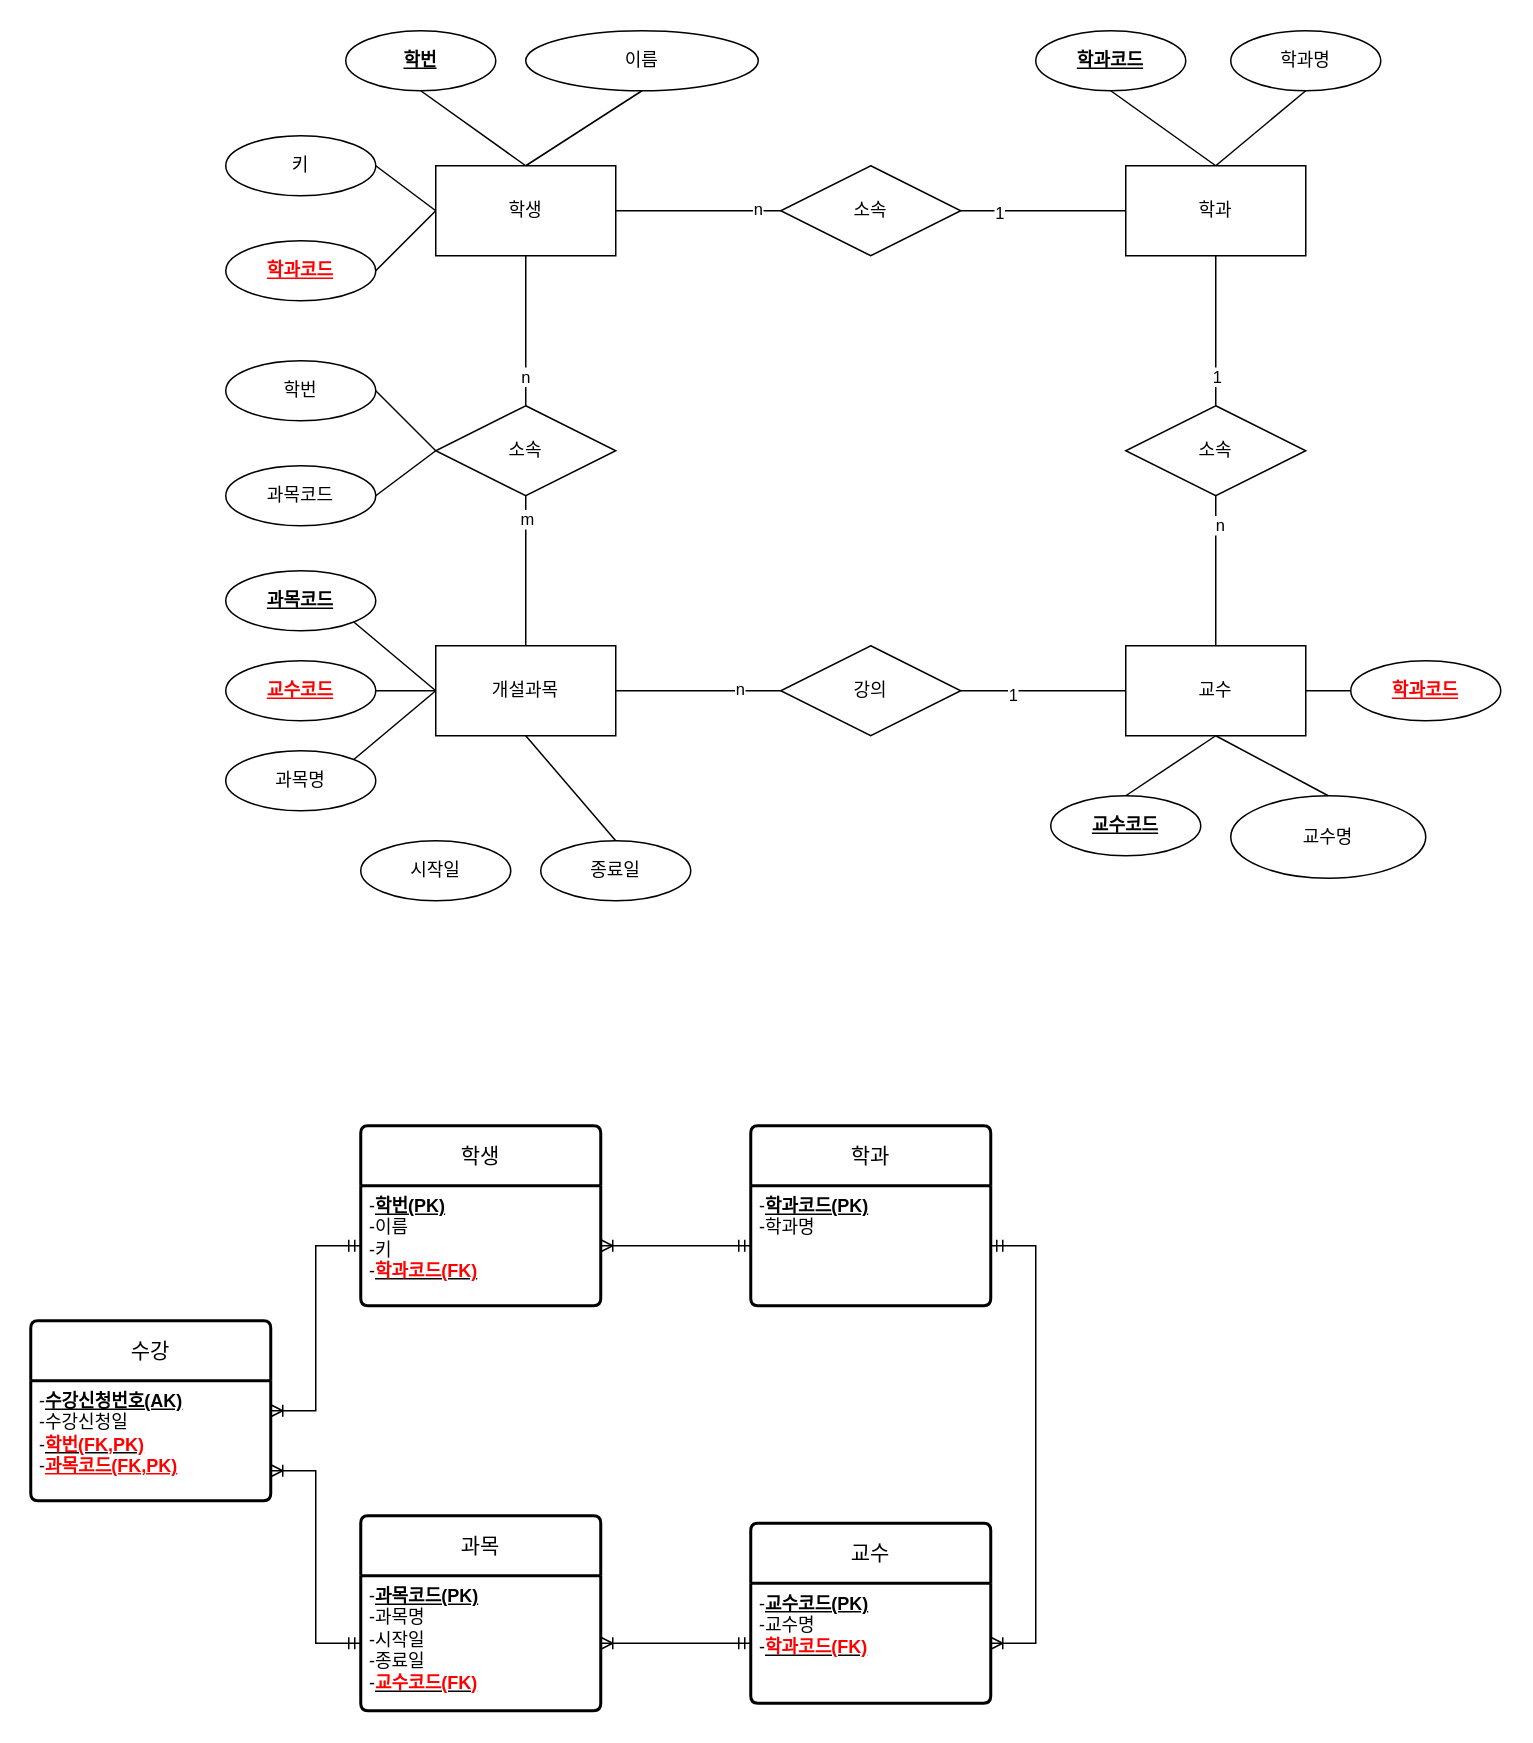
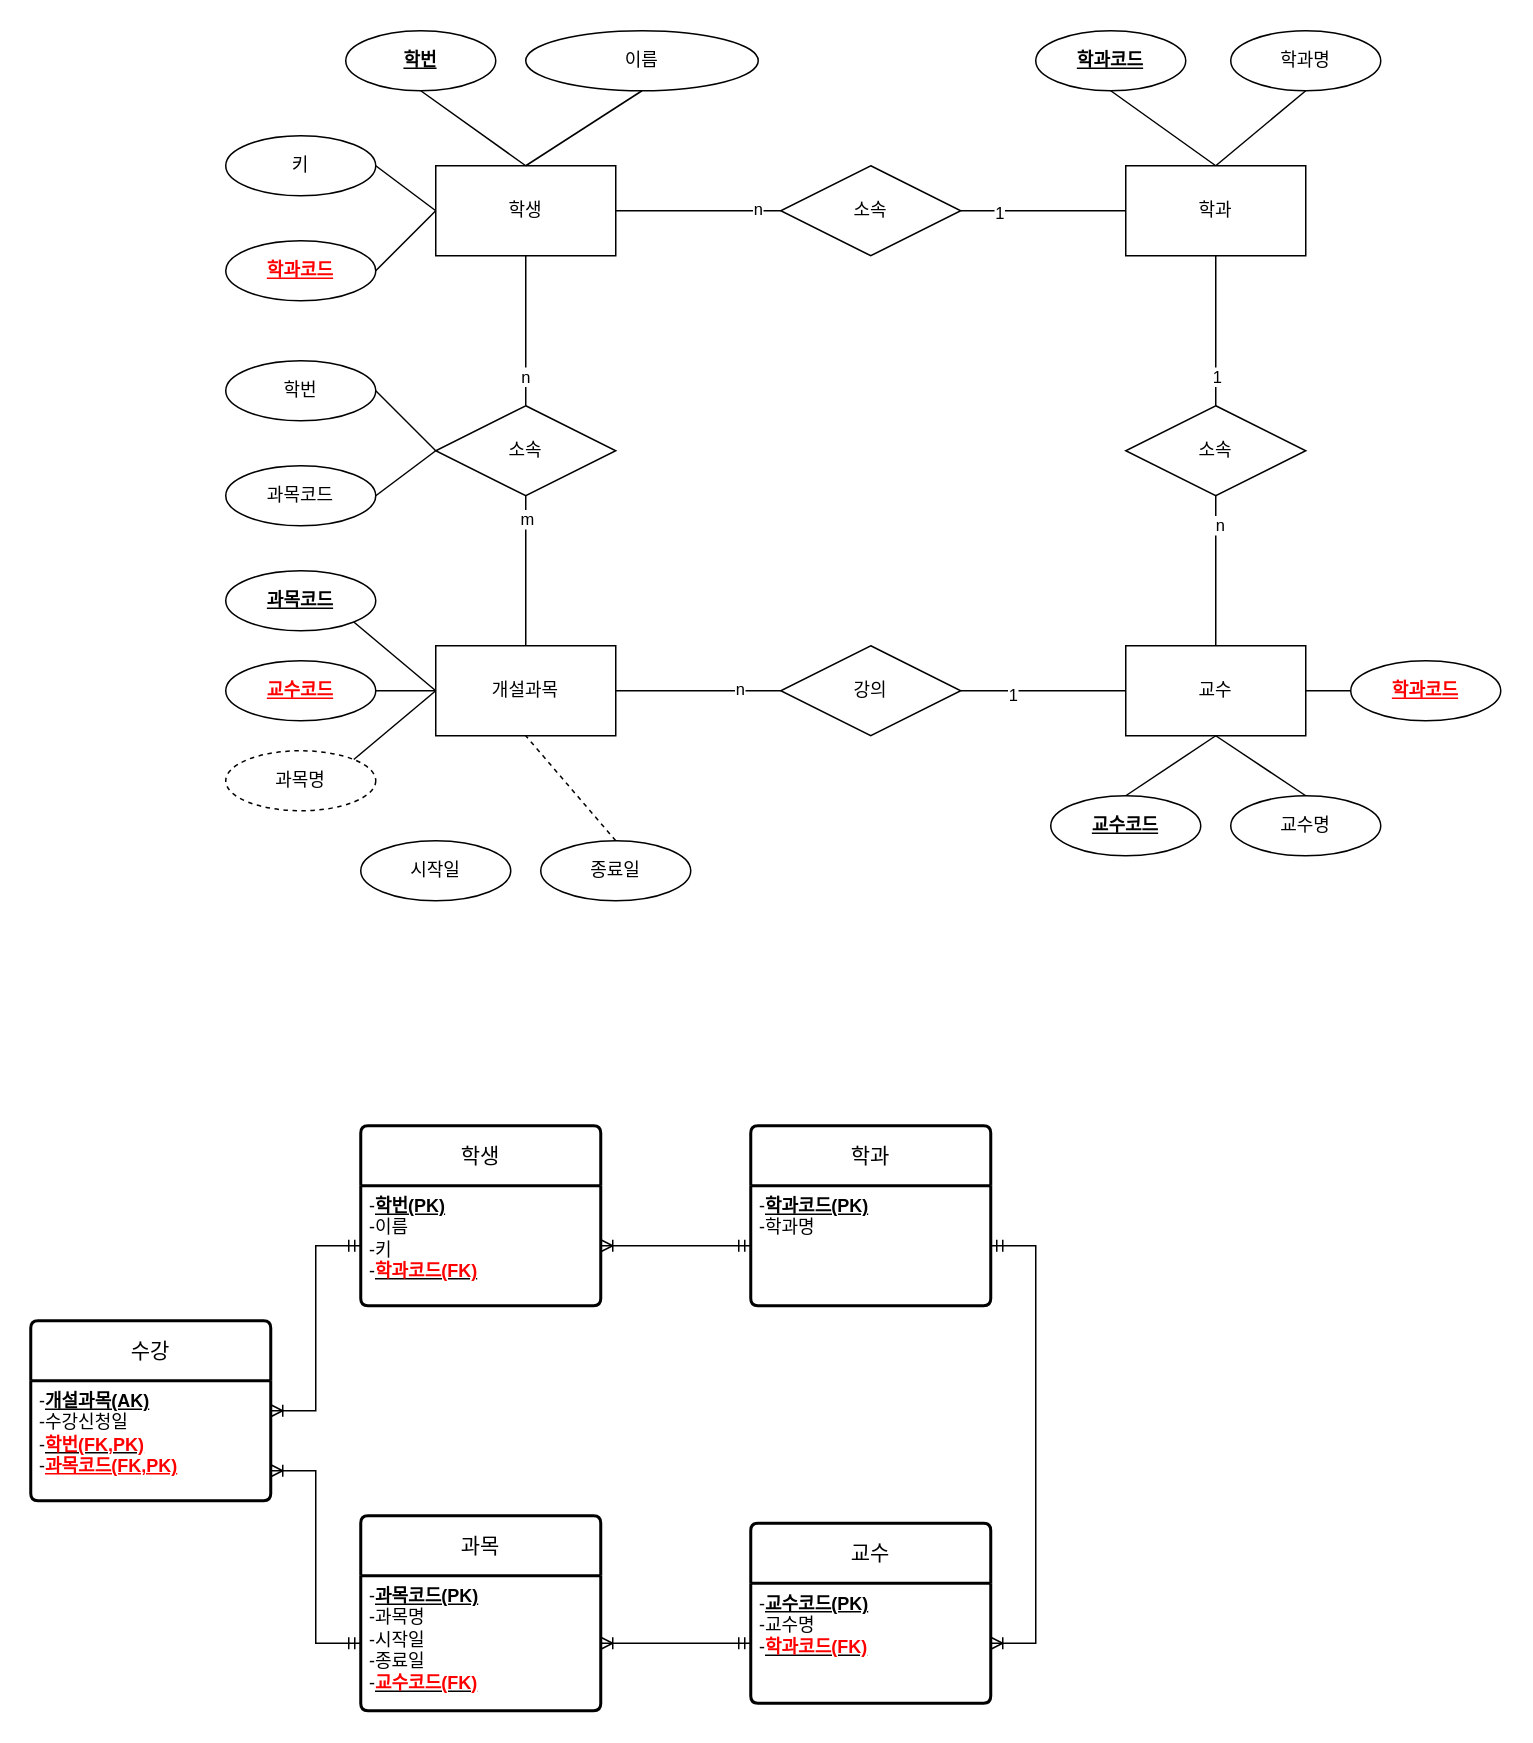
(301, 781) -> (301, 781)
(570, 787) -> (570, 787)
(1328, 837) -> (1306, 826)
(119, 1434) -> (114, 1434)
